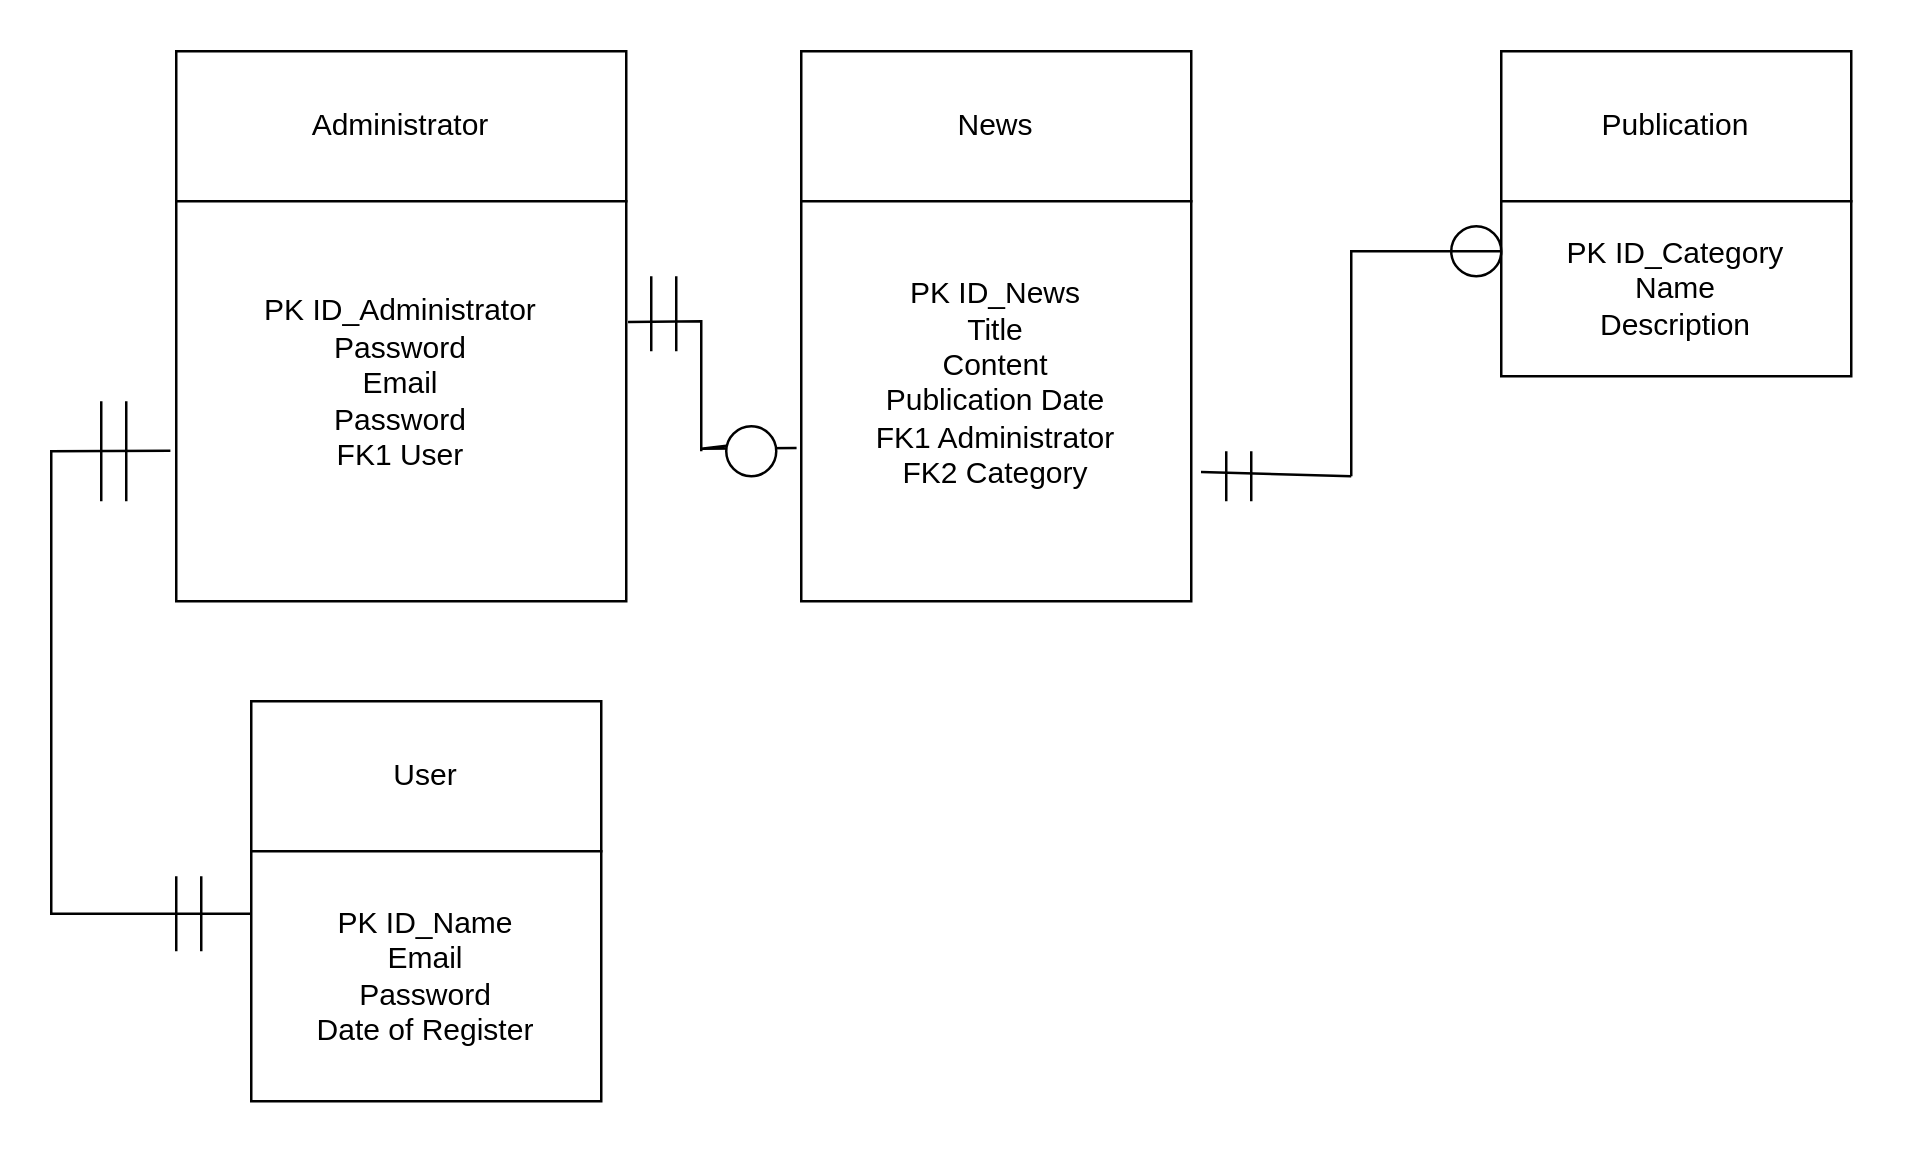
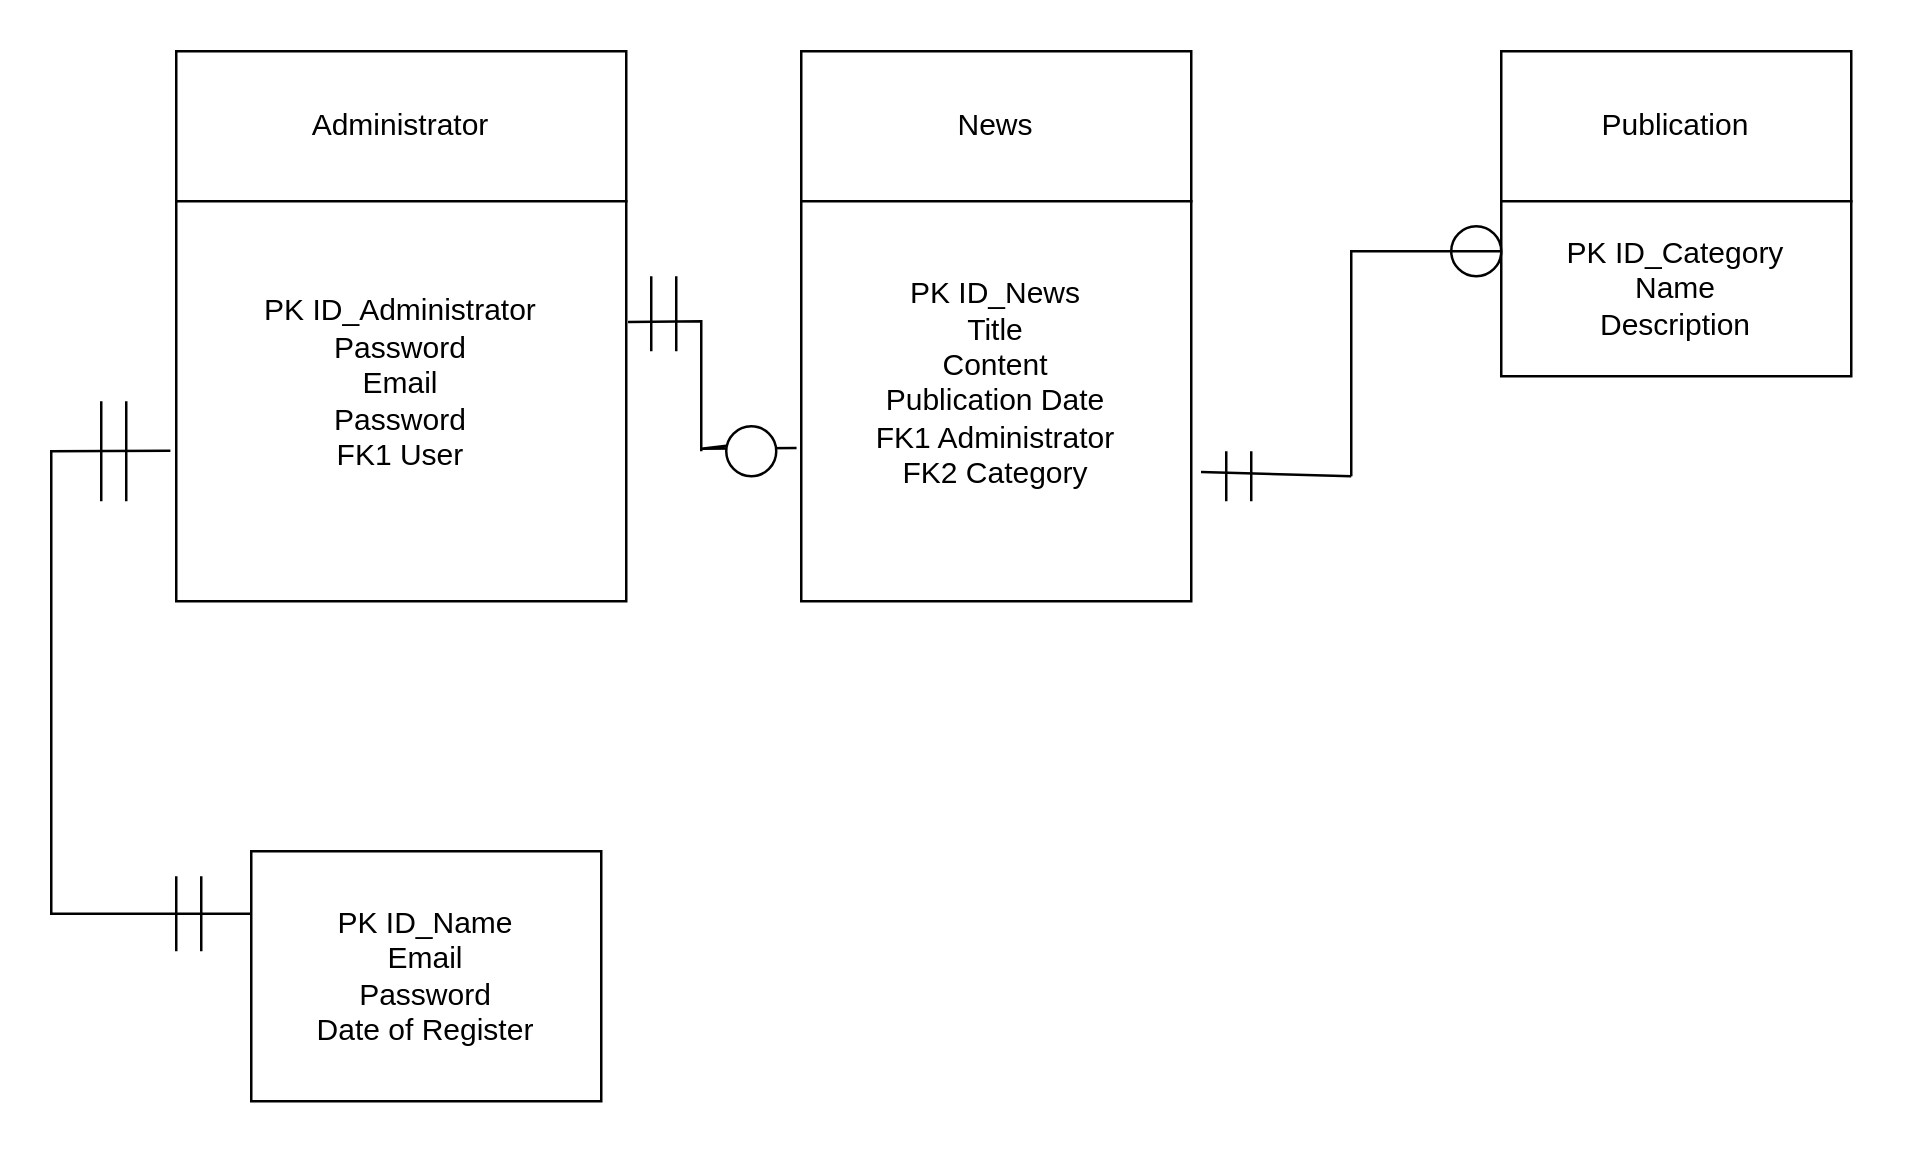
(426, 776) -> none
